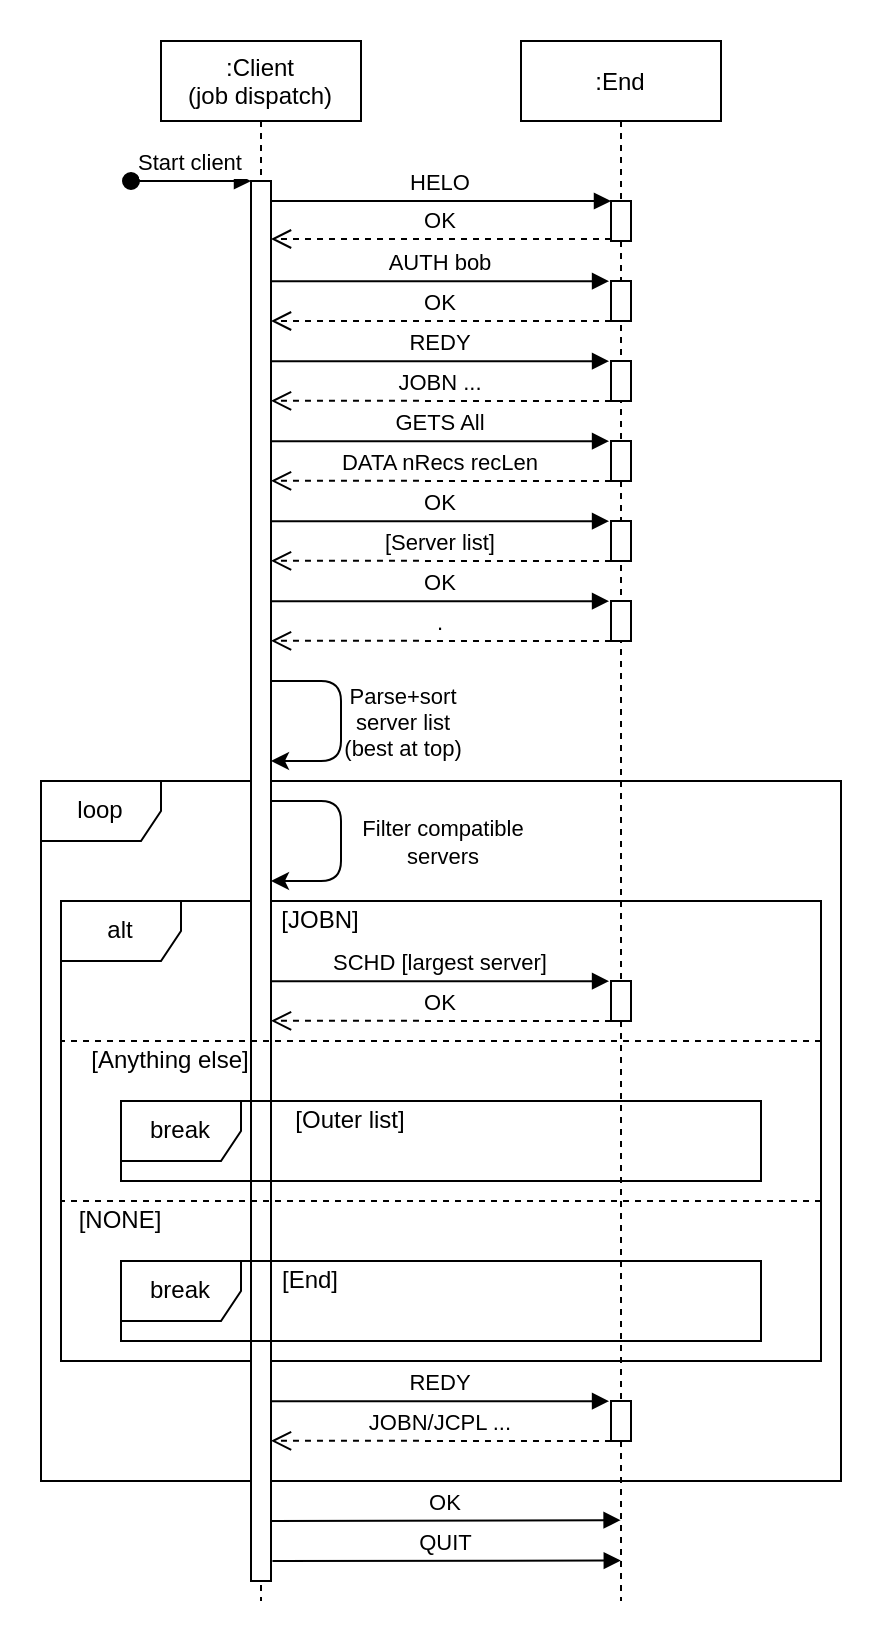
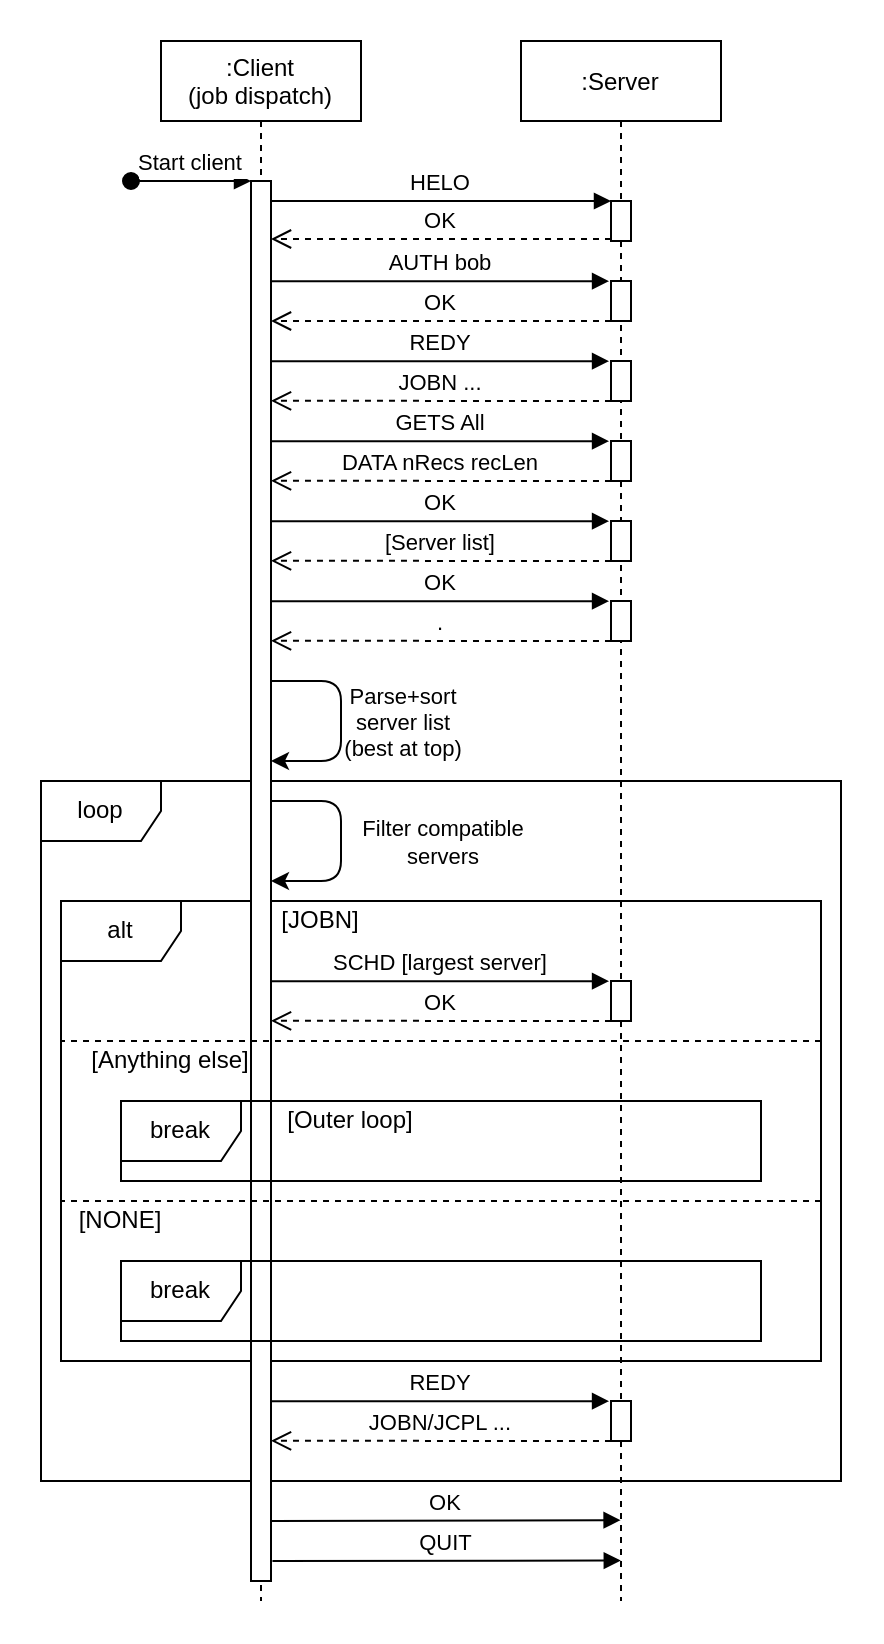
(620, 82) -> (620, 82)
(351, 1121) -> (351, 1121)
(311, 1281) -> none
